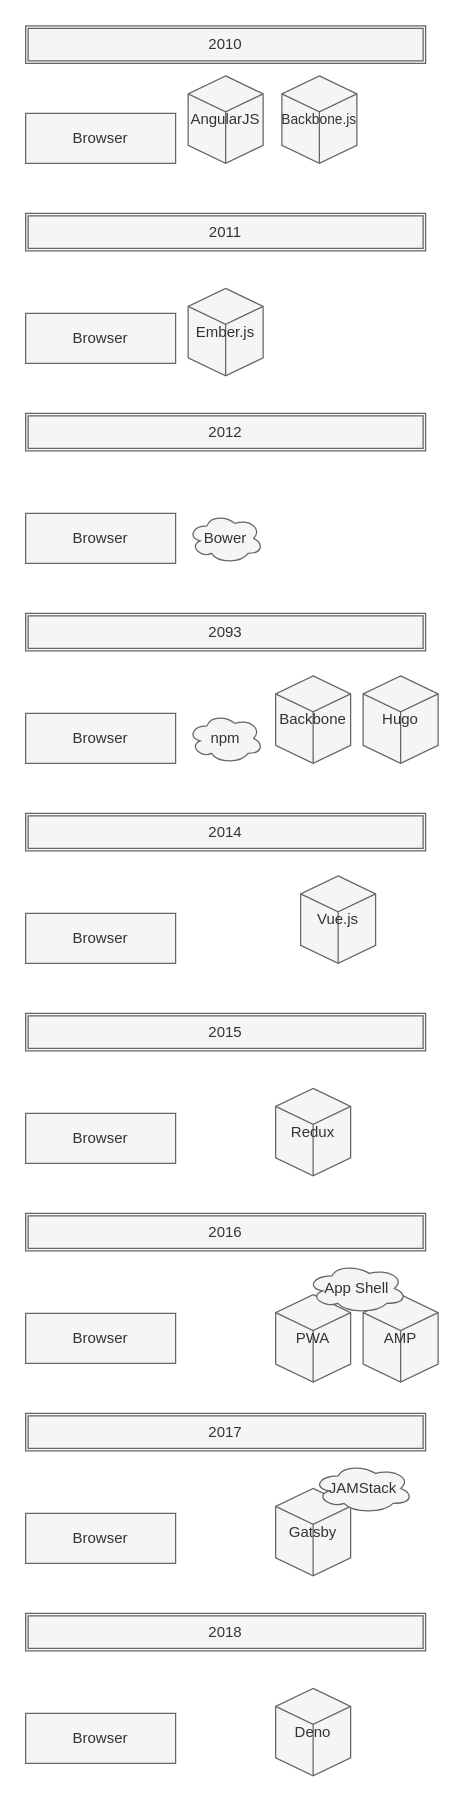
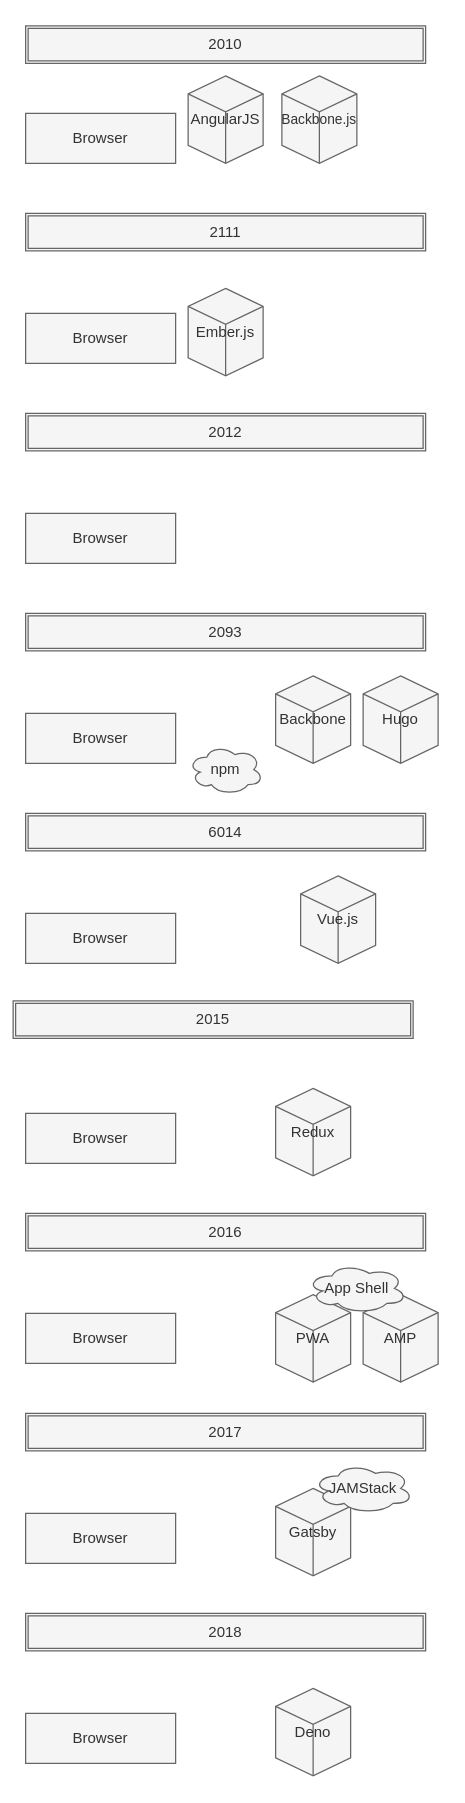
(226, 232) -> (226, 232)
(226, 538) -> none
(226, 738) -> (226, 769)
(226, 832) -> (226, 832)
(226, 1032) -> (213, 1019)
